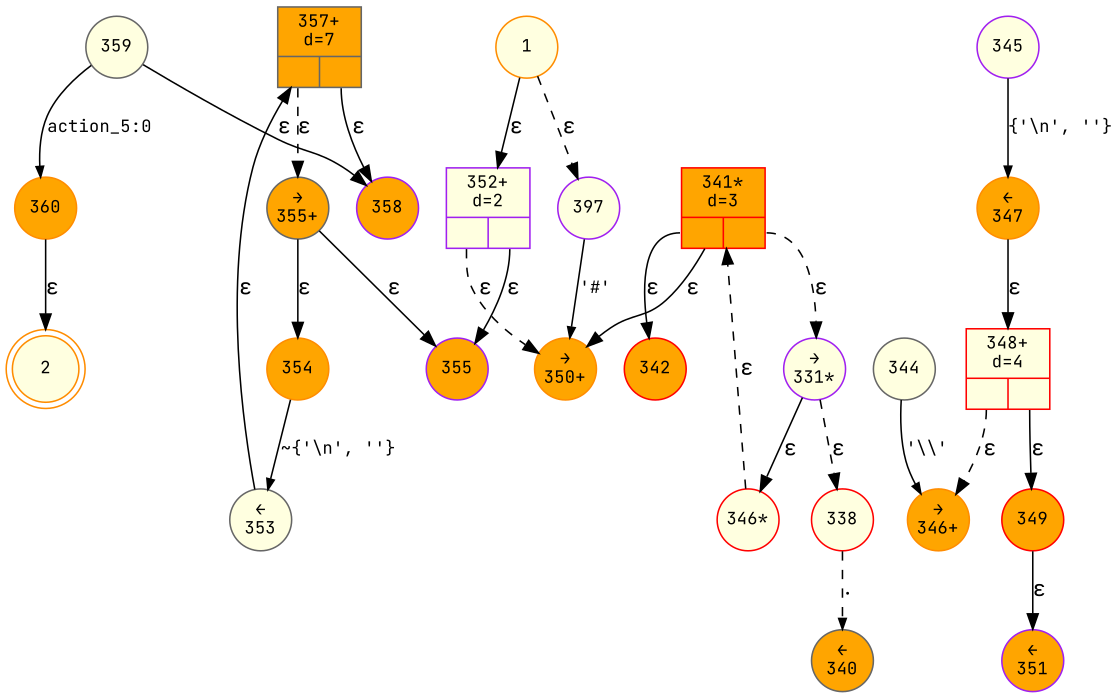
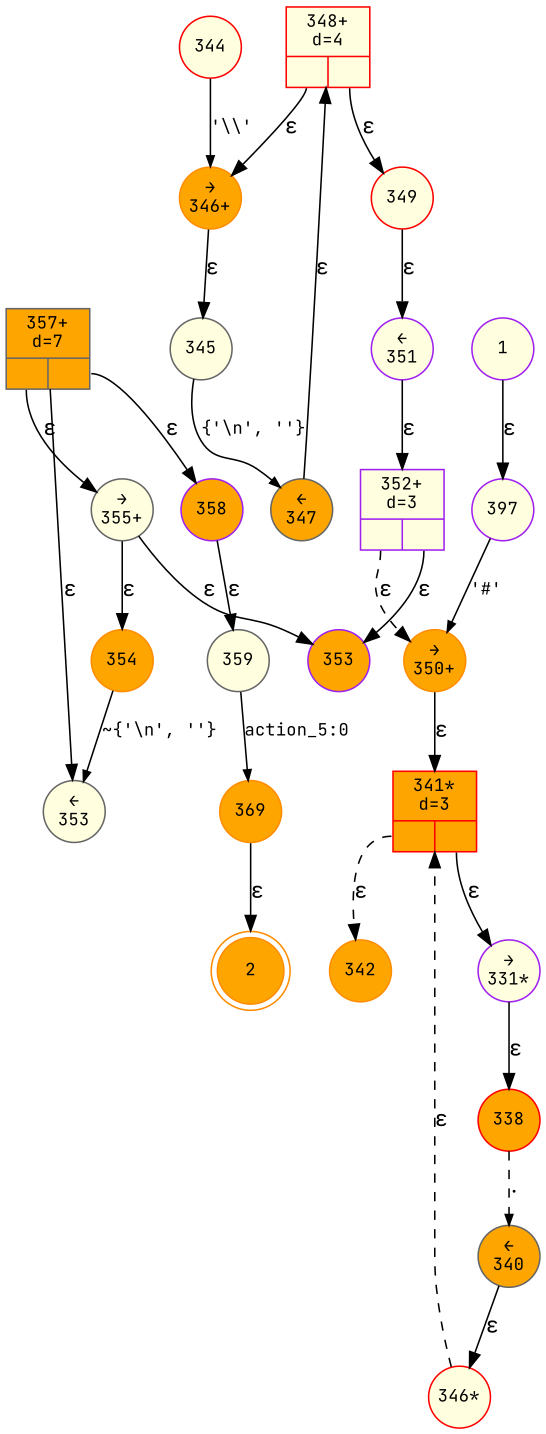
(527, 47) -> (503, 349)
(1008, 47) -> (201, 349)
(511, 115) -> (402, 417)
(555, 120) -> (503, 422)
(247, 123) -> (224, 577)
(298, 125) -> (43, 440)
(488, 201) -> (402, 503)
(46, 208) -> (251, 812)
(298, 208) -> (122, 510)
(1008, 208) -> (302, 510)
none -> (206, 266)
(807, 267) -> (464, 894)
(647, 269) -> (357, 871)
(238, 292) -> (61, 577)
(661, 304) -> (435, 724)
(46, 369) -> (251, 971)
(457, 369) -> (339, 661)
(655, 369) -> (361, 971)
(904, 369) -> (210, 47)
(785, 437) -> (487, 1319)
(827, 437) -> (509, 1038)
(980, 447) -> (277, 128)
(842, 520) -> (509, 1120)
(1033, 520) -> (402, 198)
(1033, 661) -> (402, 349)
